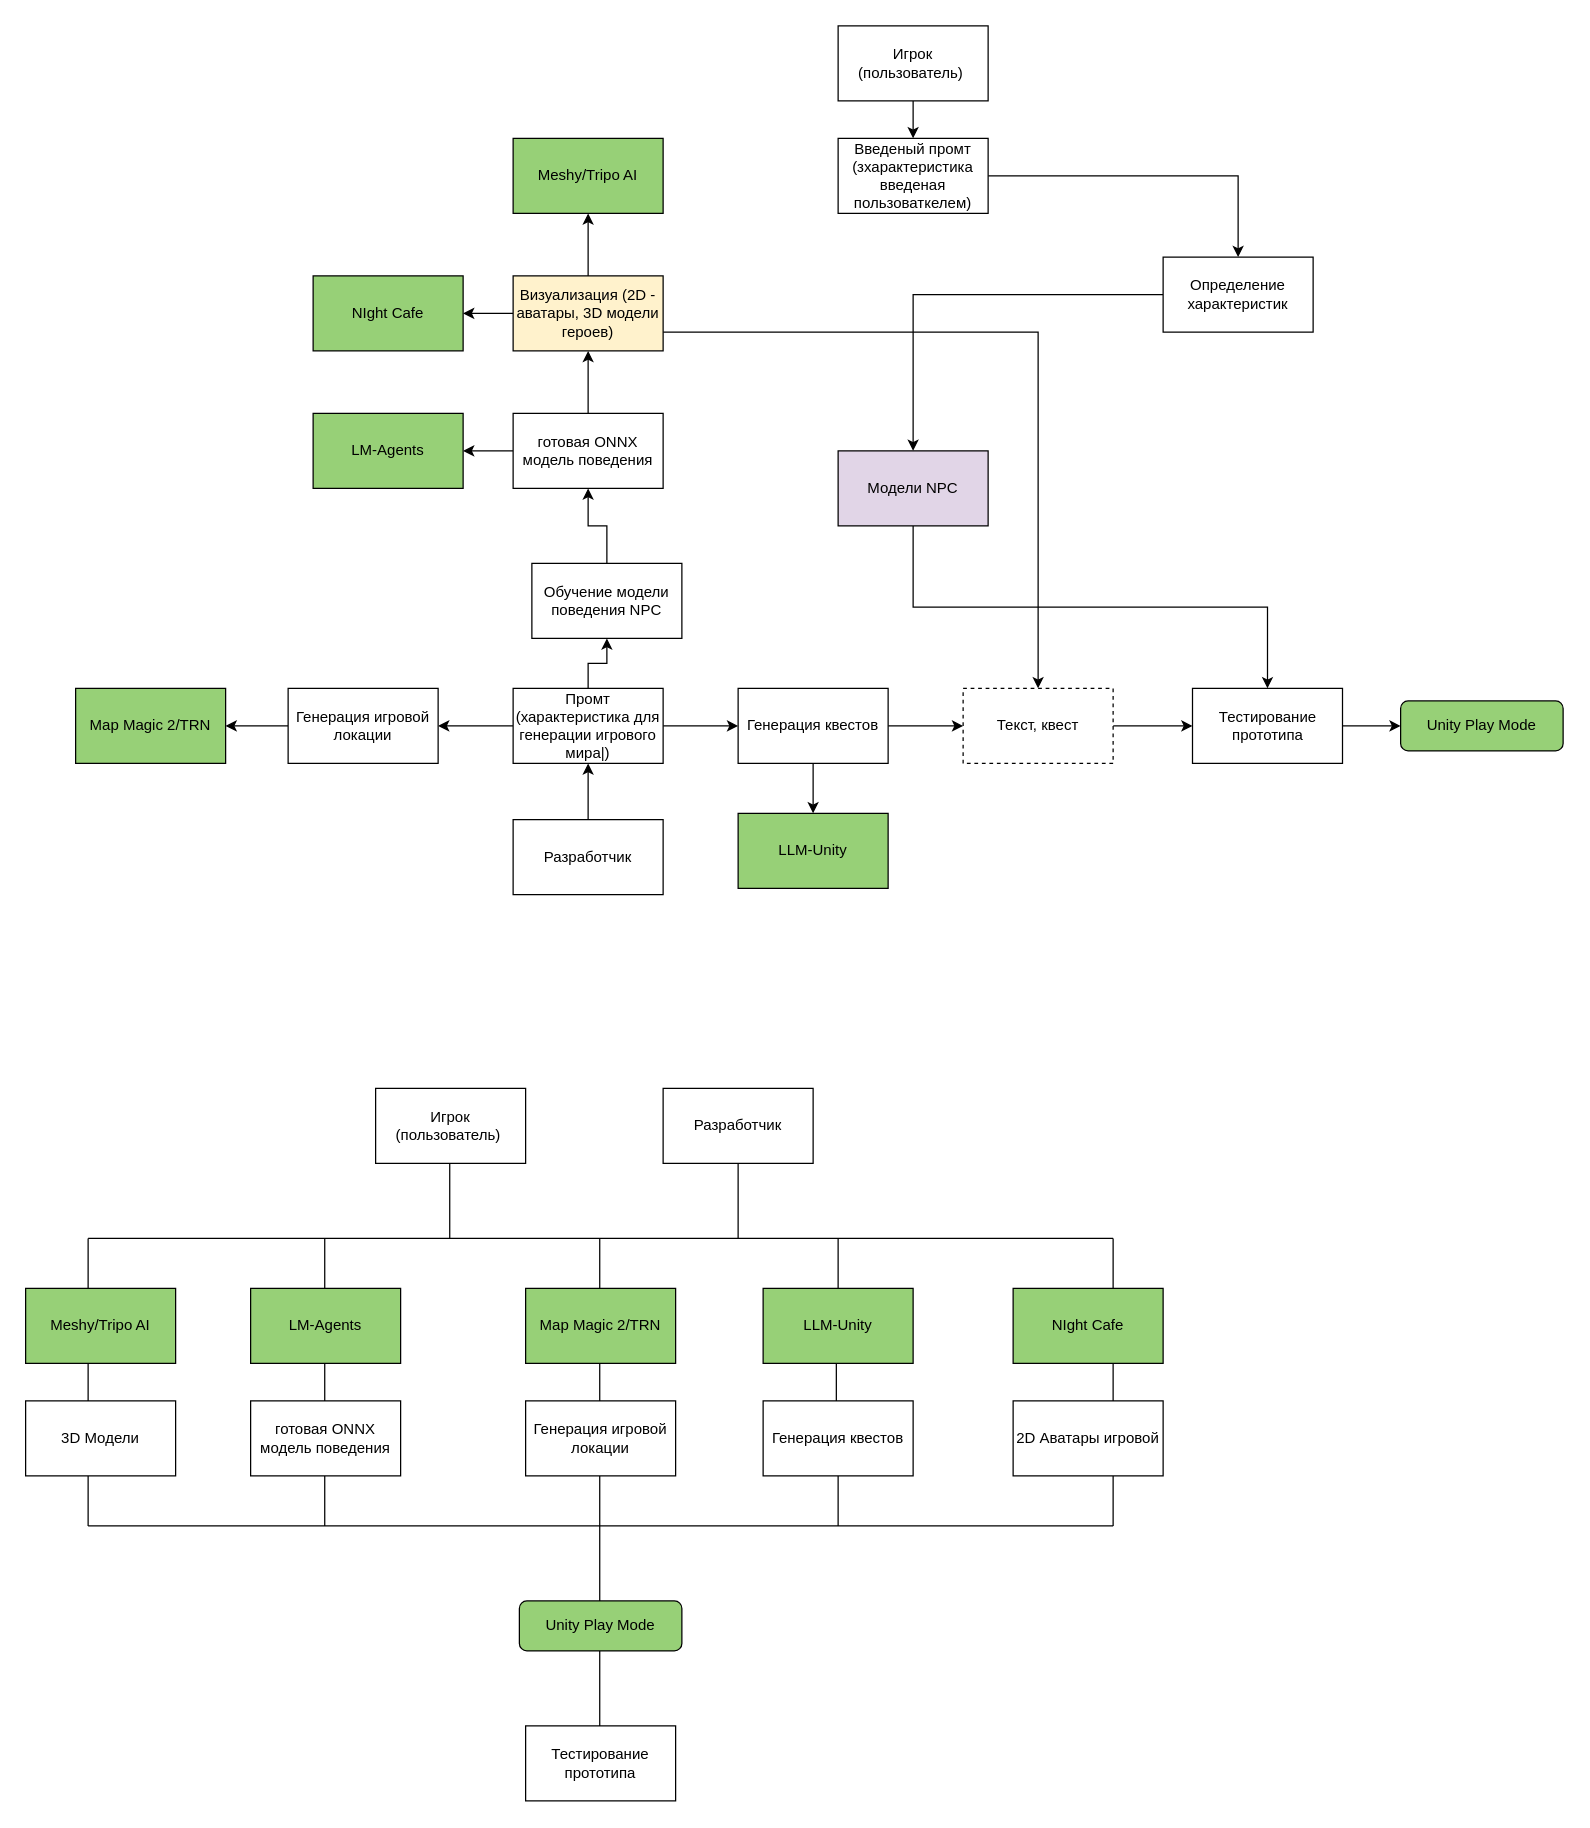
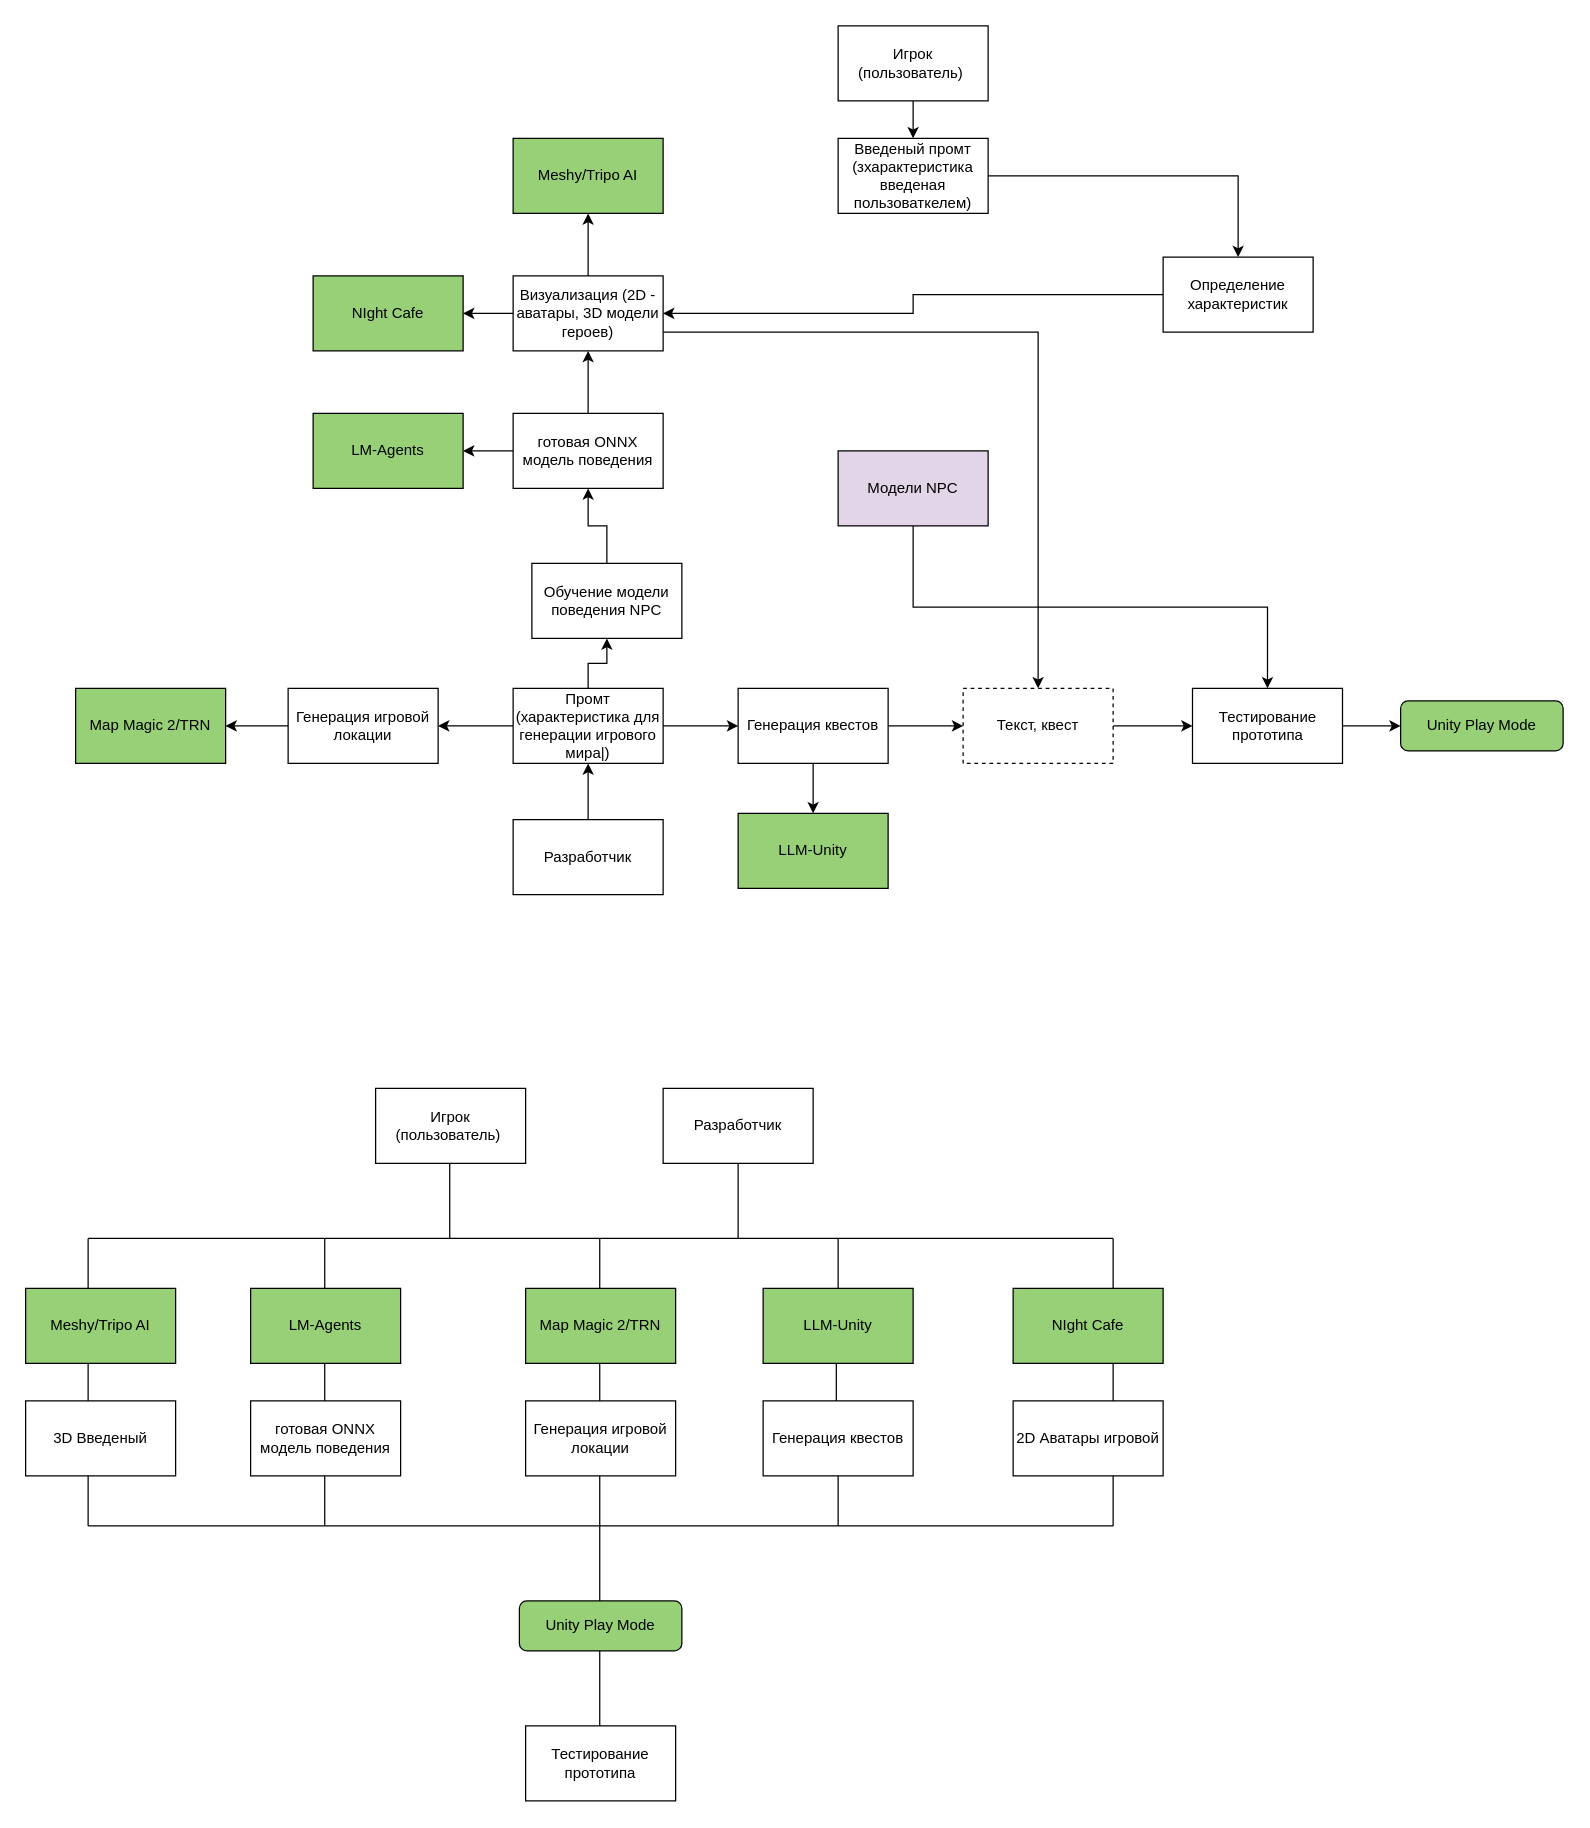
(588, 313) -> (588, 313)
(913, 377) -> (793, 313)
(101, 1438) -> (101, 1438)
